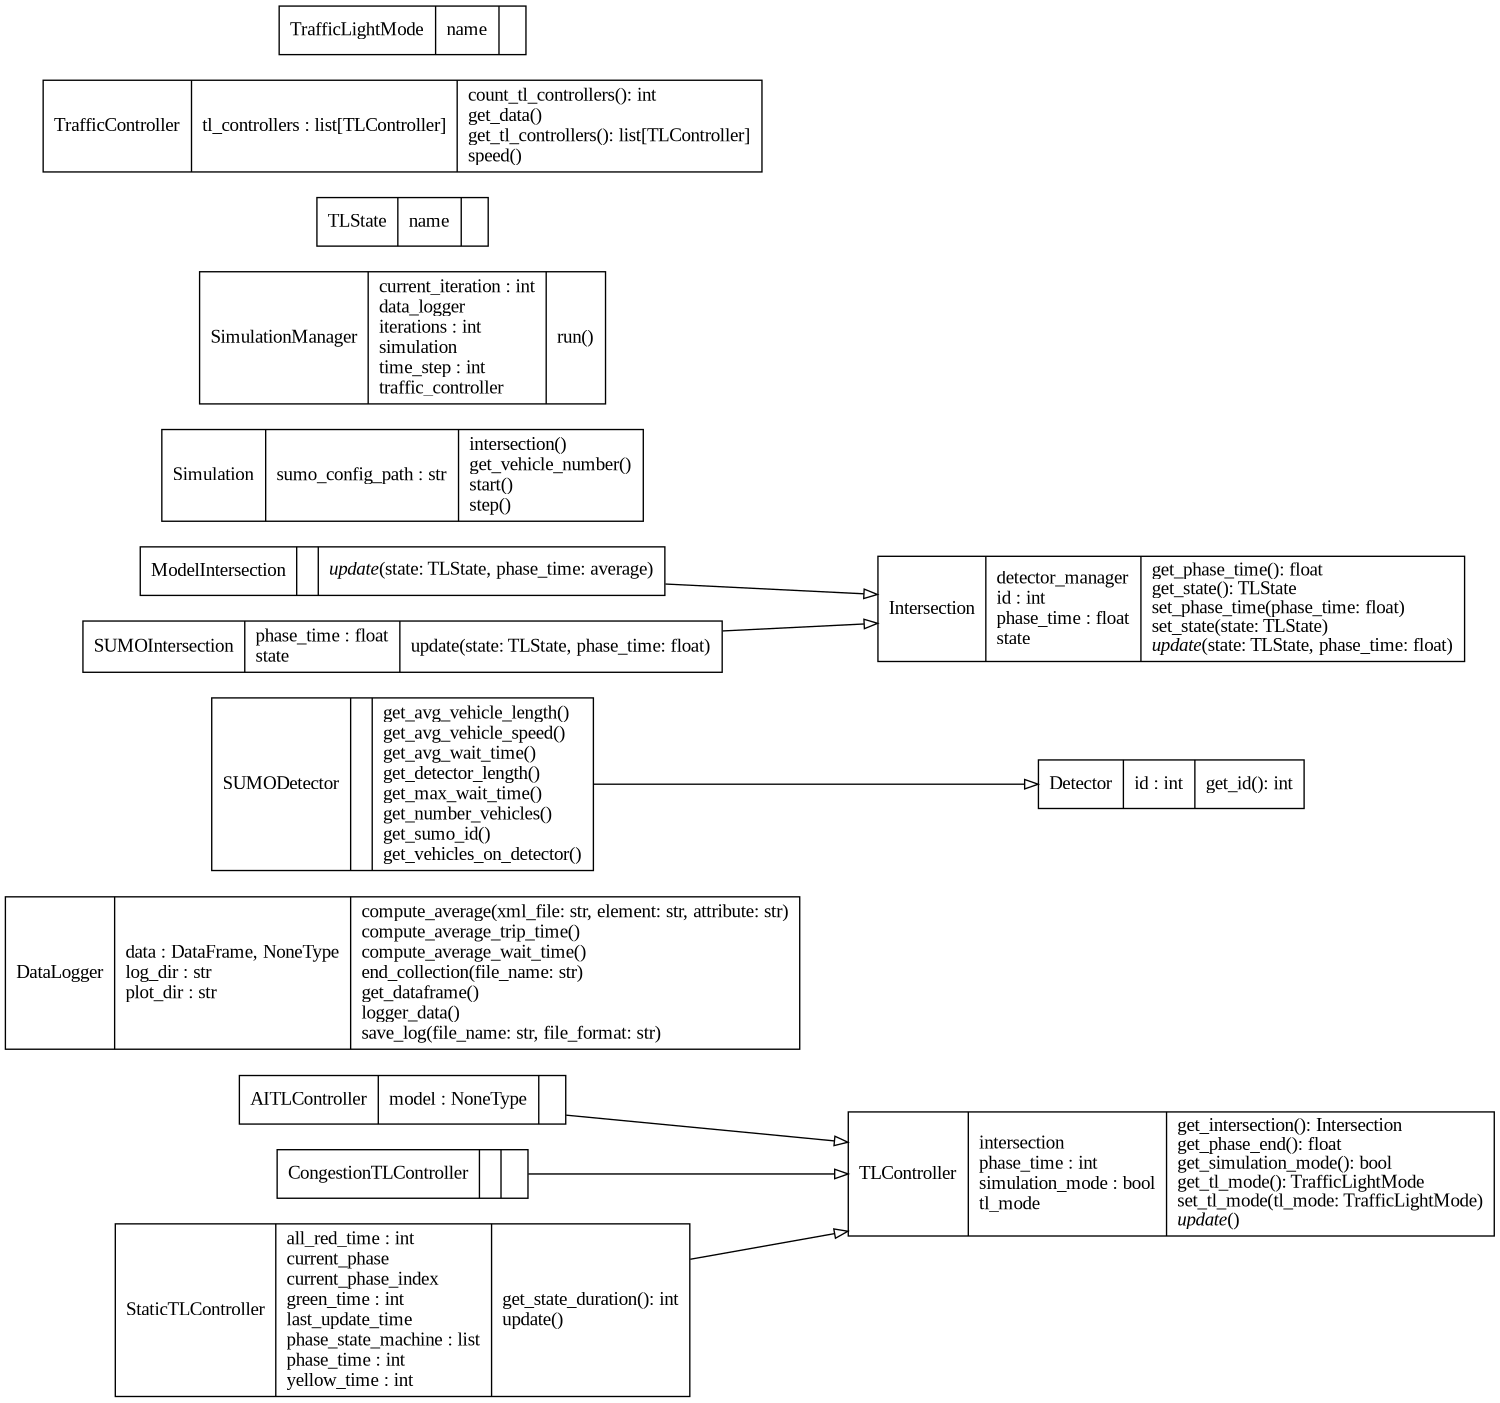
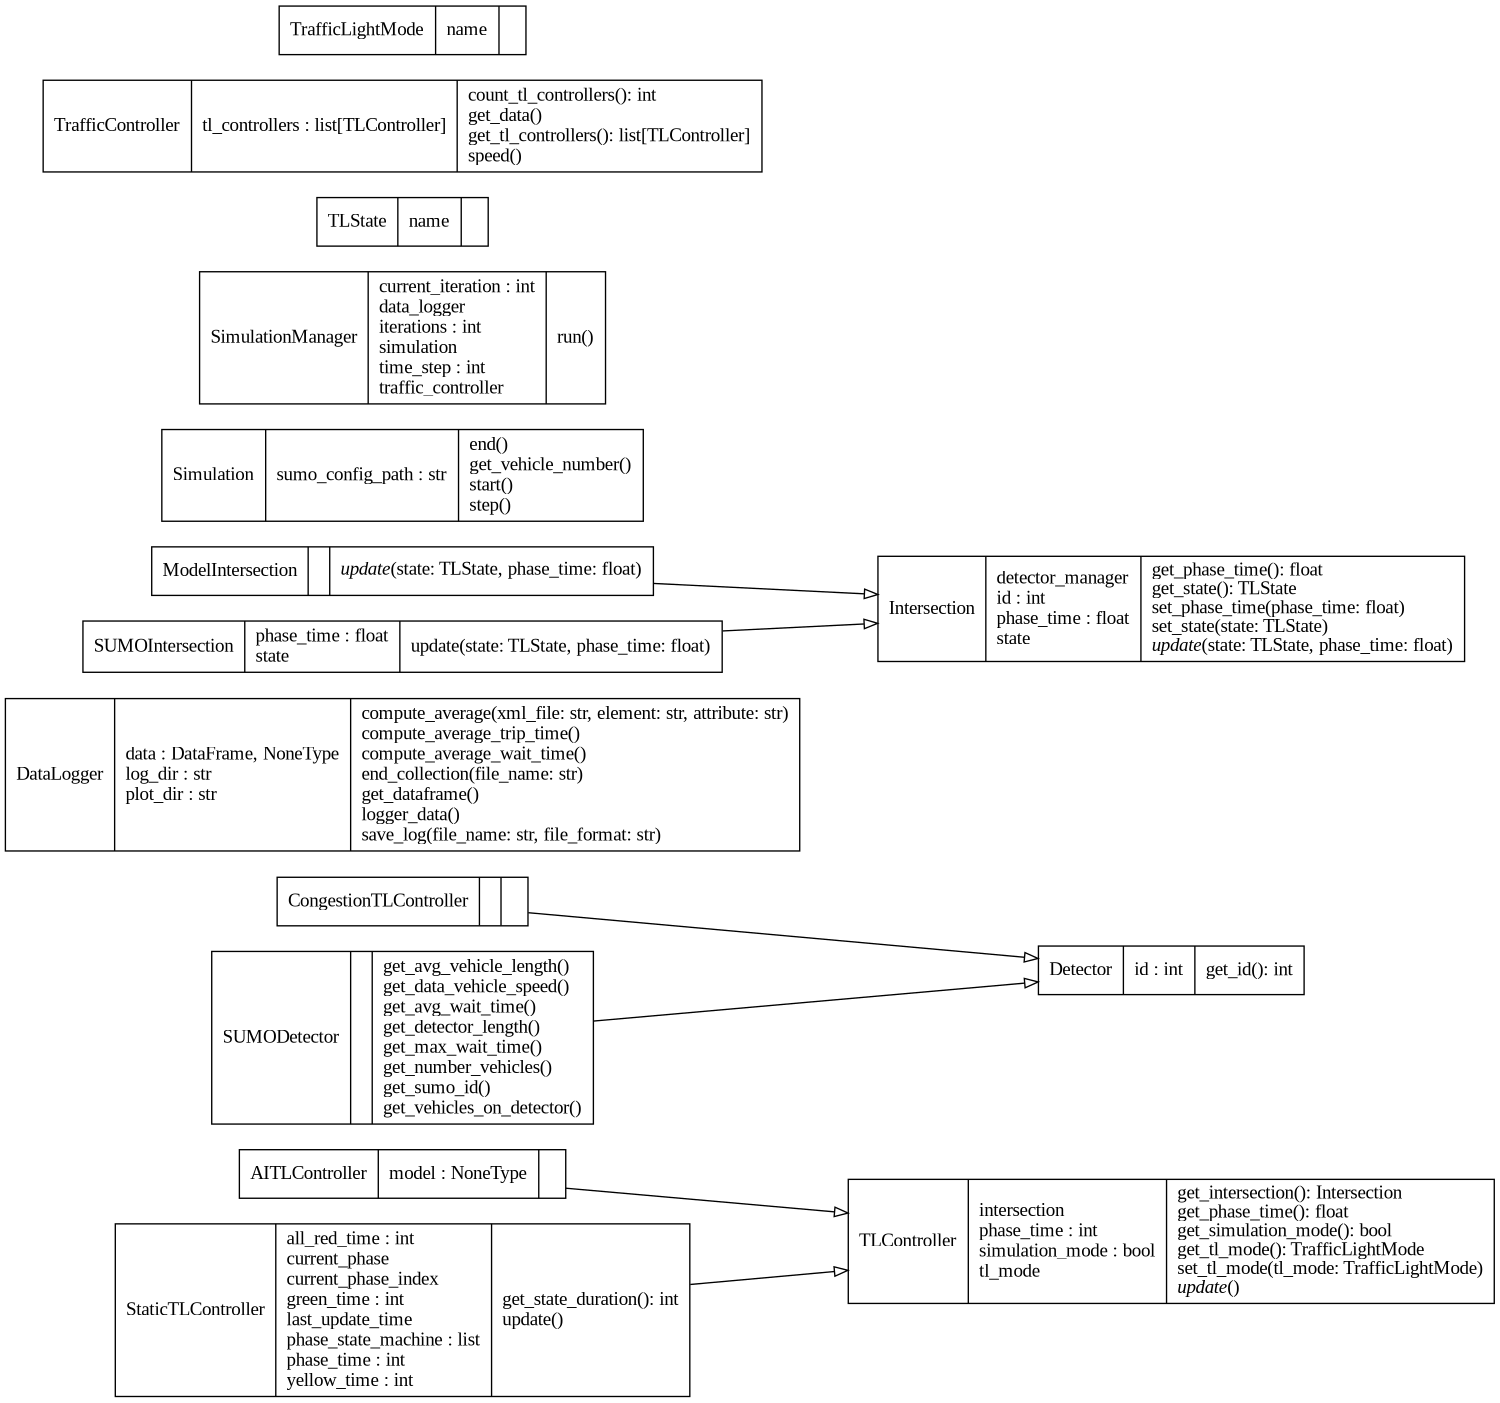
(519, 444) -> (489, 444)
(517, 569) -> (517, 569)
(475, 733) -> (477, 987)
(1260, 1144) -> (1263, 1212)
(681, 1174) -> (776, 935)
